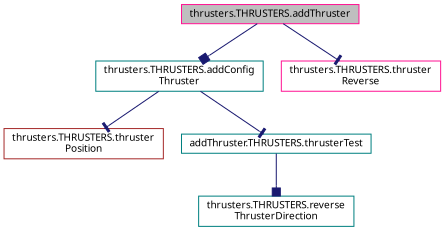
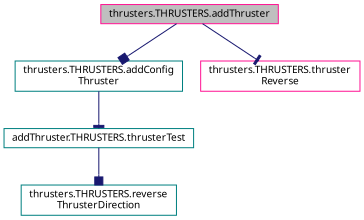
(84, 144) -> none
